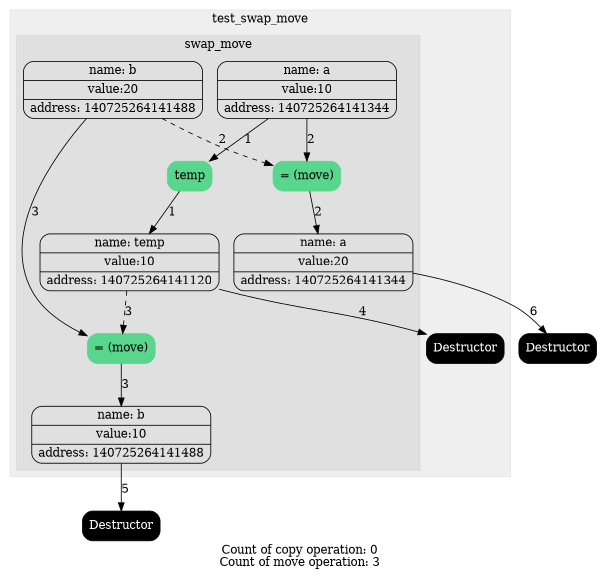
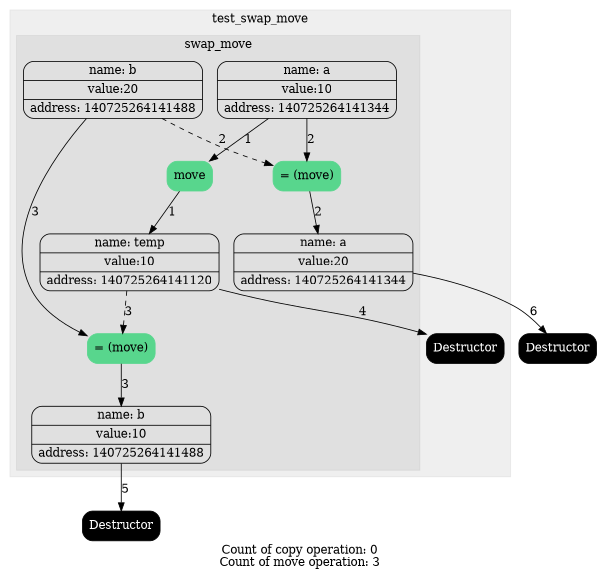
(190, 176) -> (190, 176)
